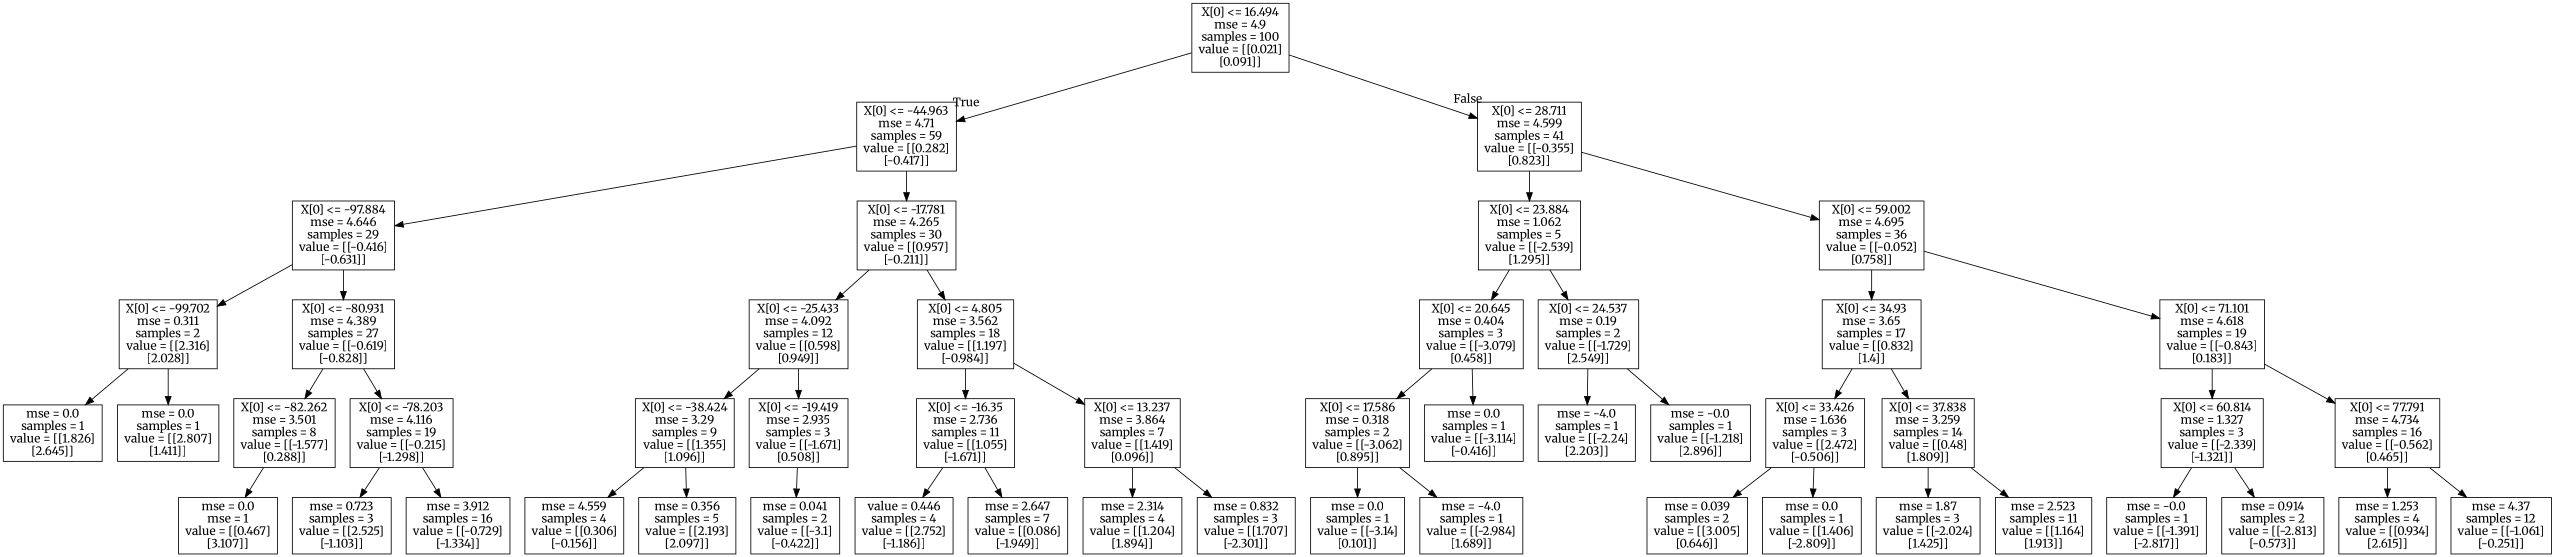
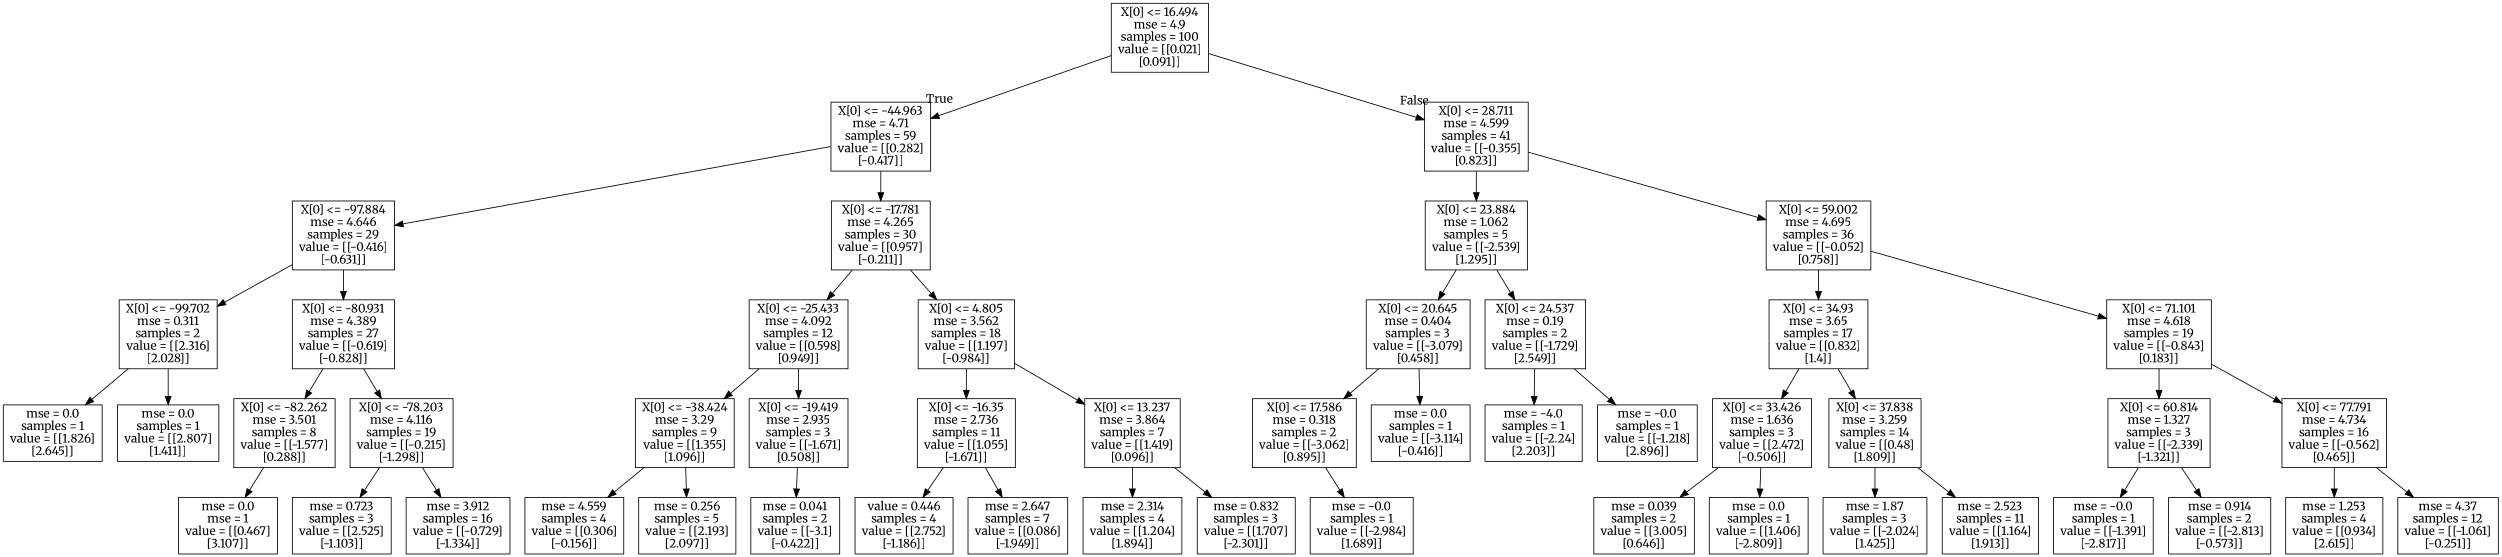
(687, 526) -> (687, 526)
(1358, 526) -> none
(1471, 526) -> (1362, 526)
